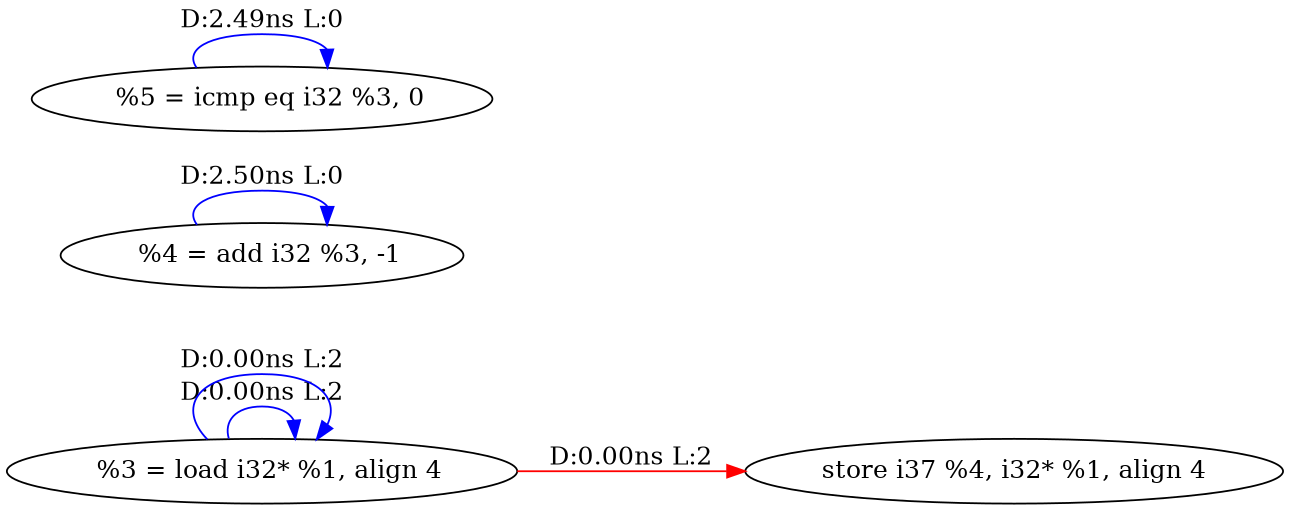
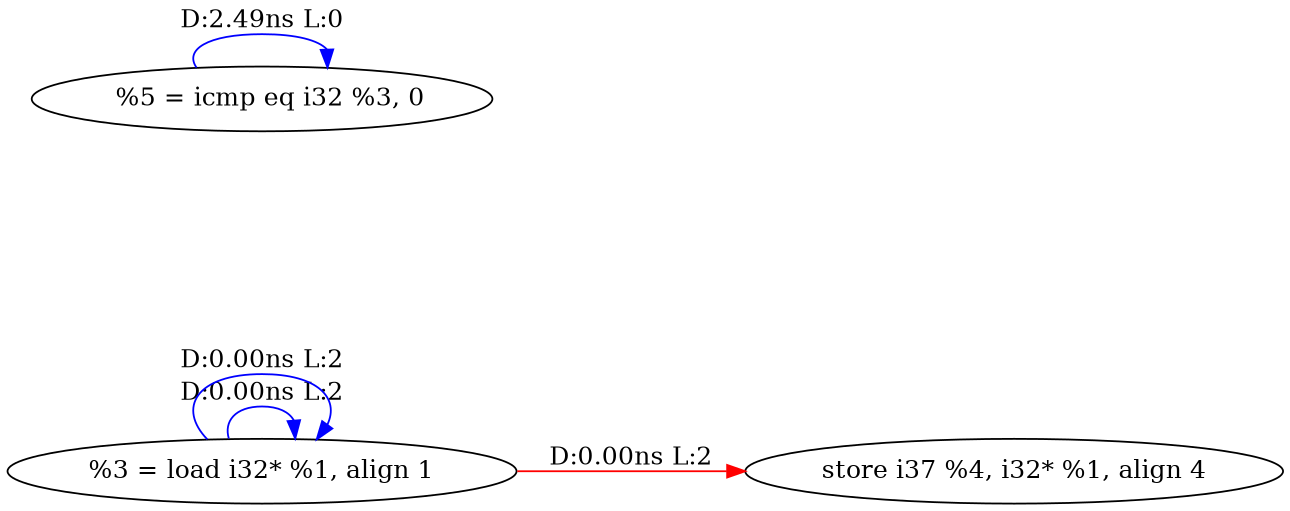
(262, 255) -> none
(262, 471) -> (262, 471)
